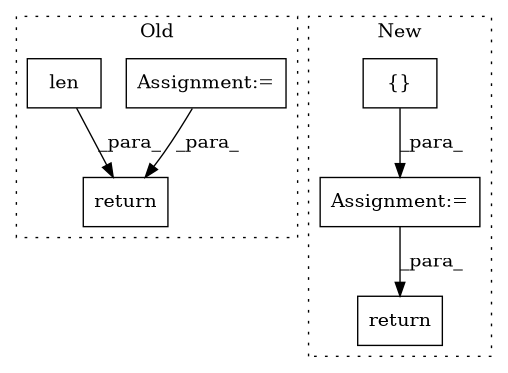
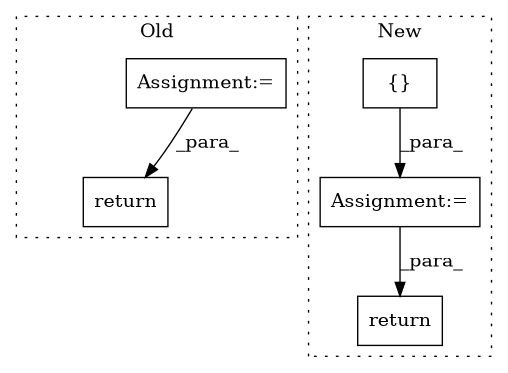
(64, 83) -> none
